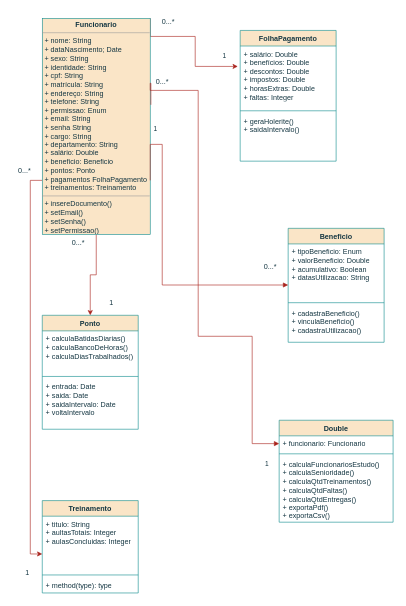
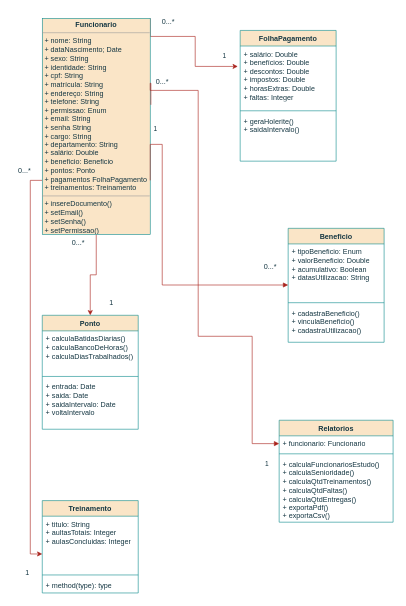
(336, 429) -> (336, 429)
